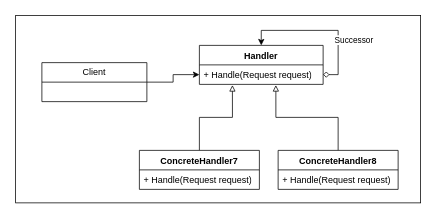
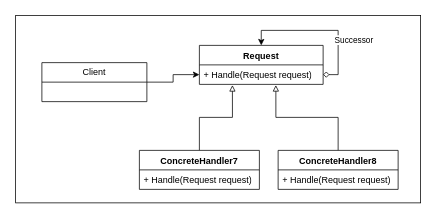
(261, 56) -> (261, 56)
